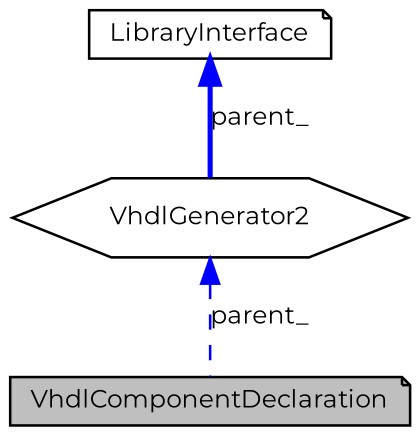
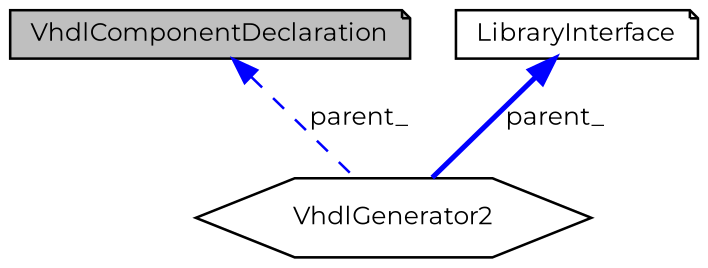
(210, 330) -> (303, 127)
